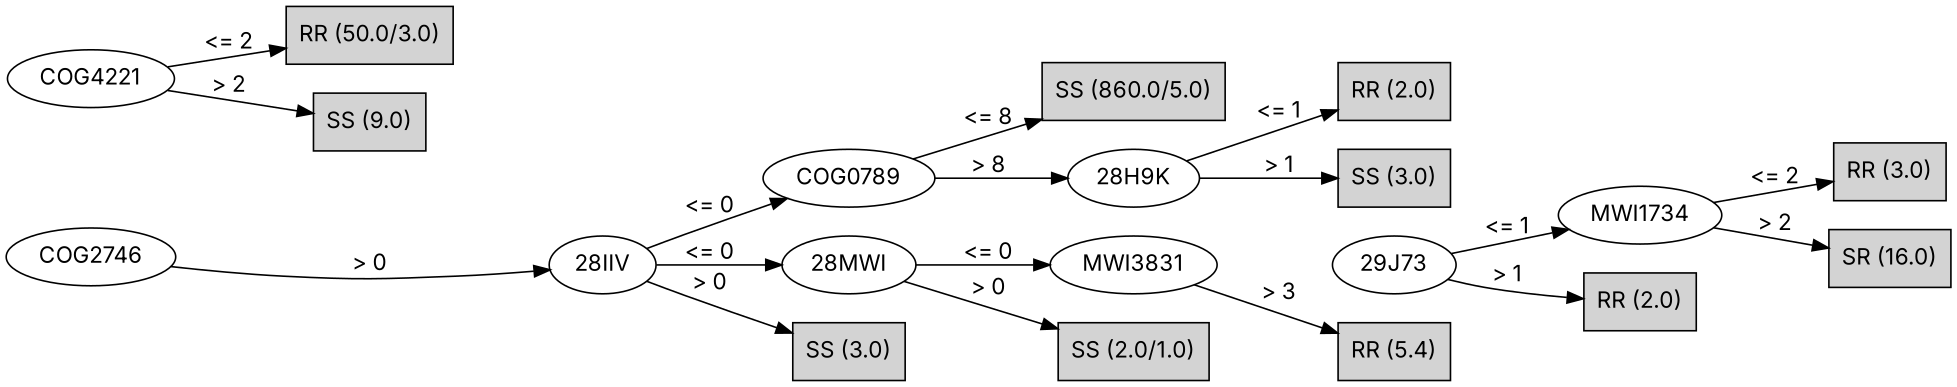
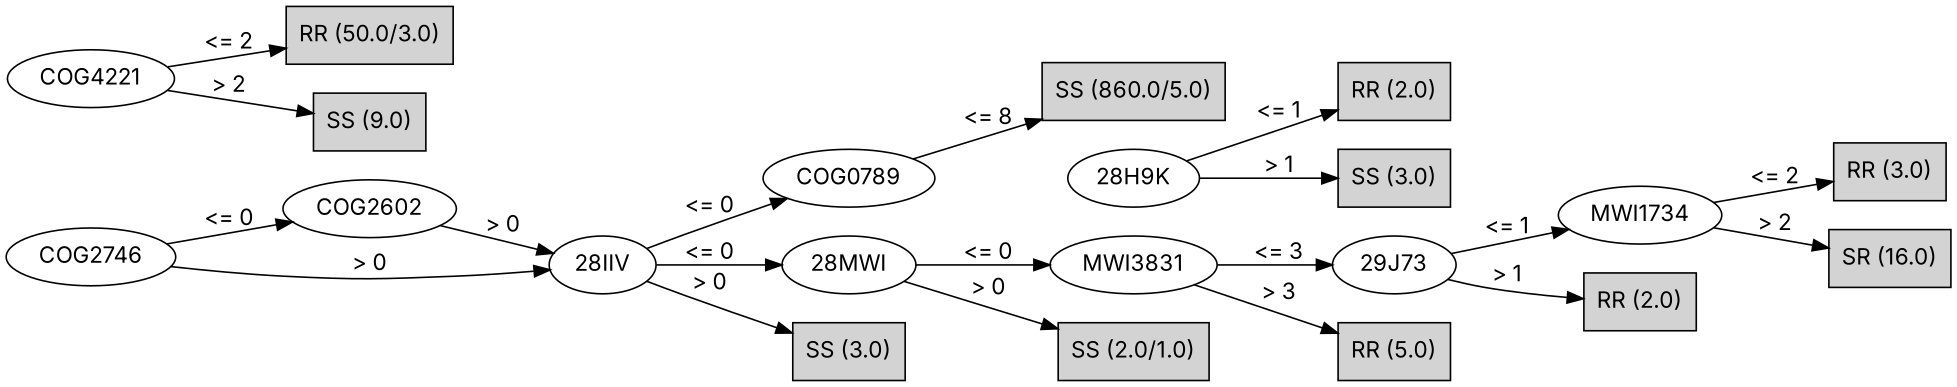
(993, 178) -> none
none -> (370, 209)
none -> (1267, 265)
(1394, 352) -> (1394, 352)
